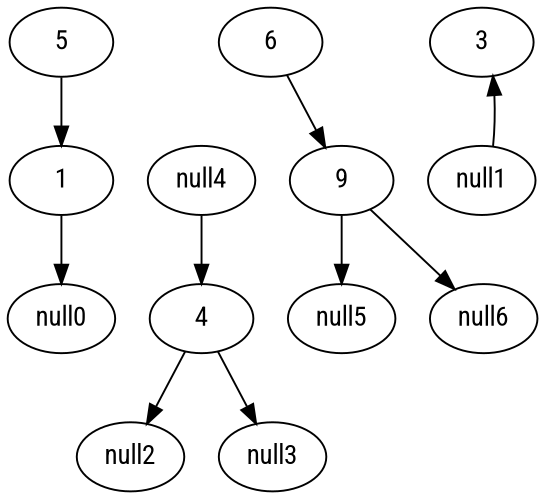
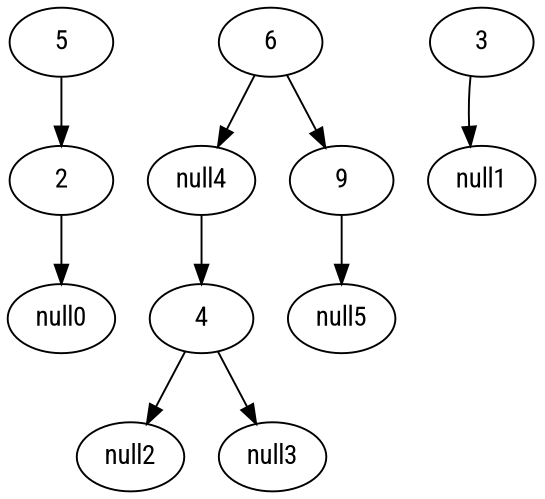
none -> (241, 102)
(495, 121) -> (469, 101)
(61, 180) -> (61, 180)
(484, 319) -> none
